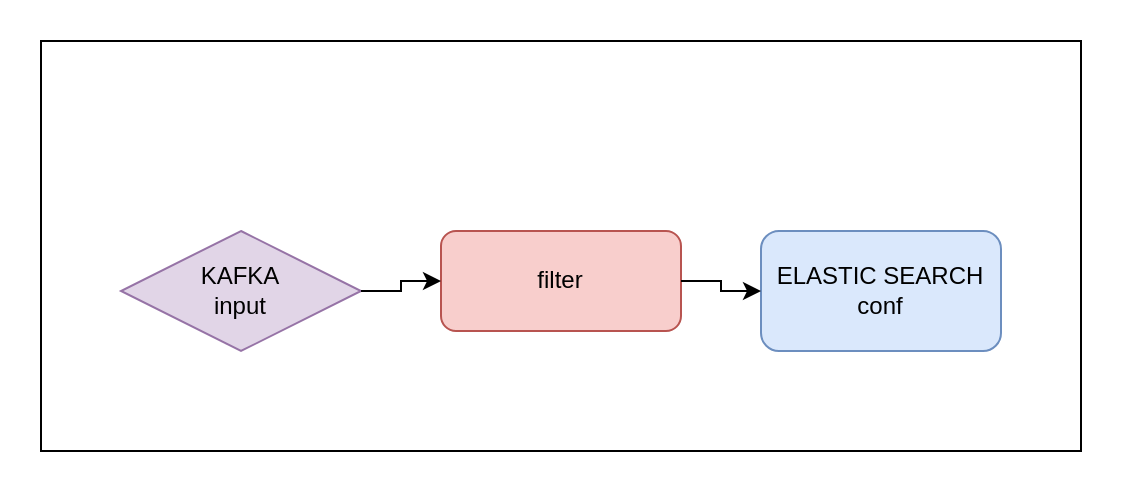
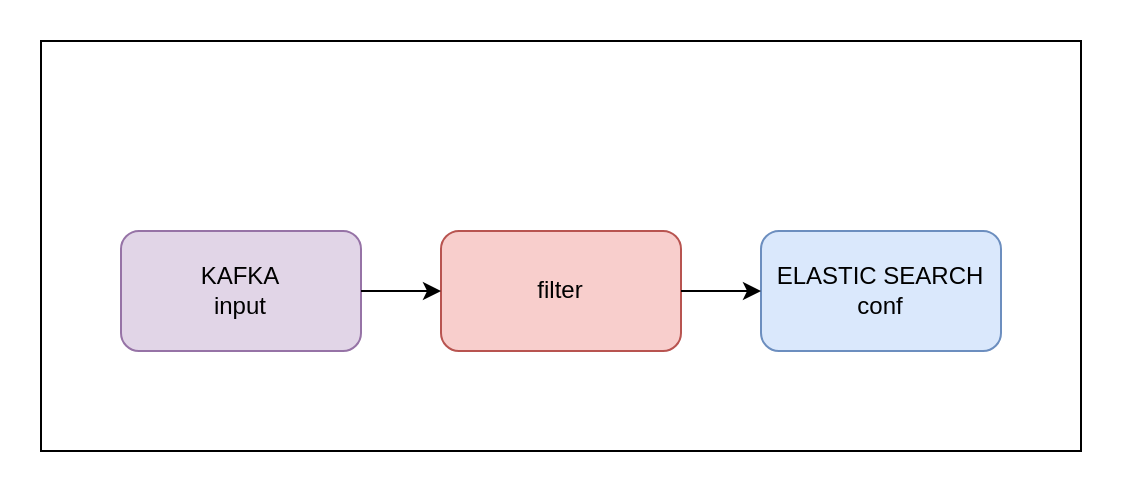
(561, 281) -> (561, 291)
(241, 291) -> (241, 291)
